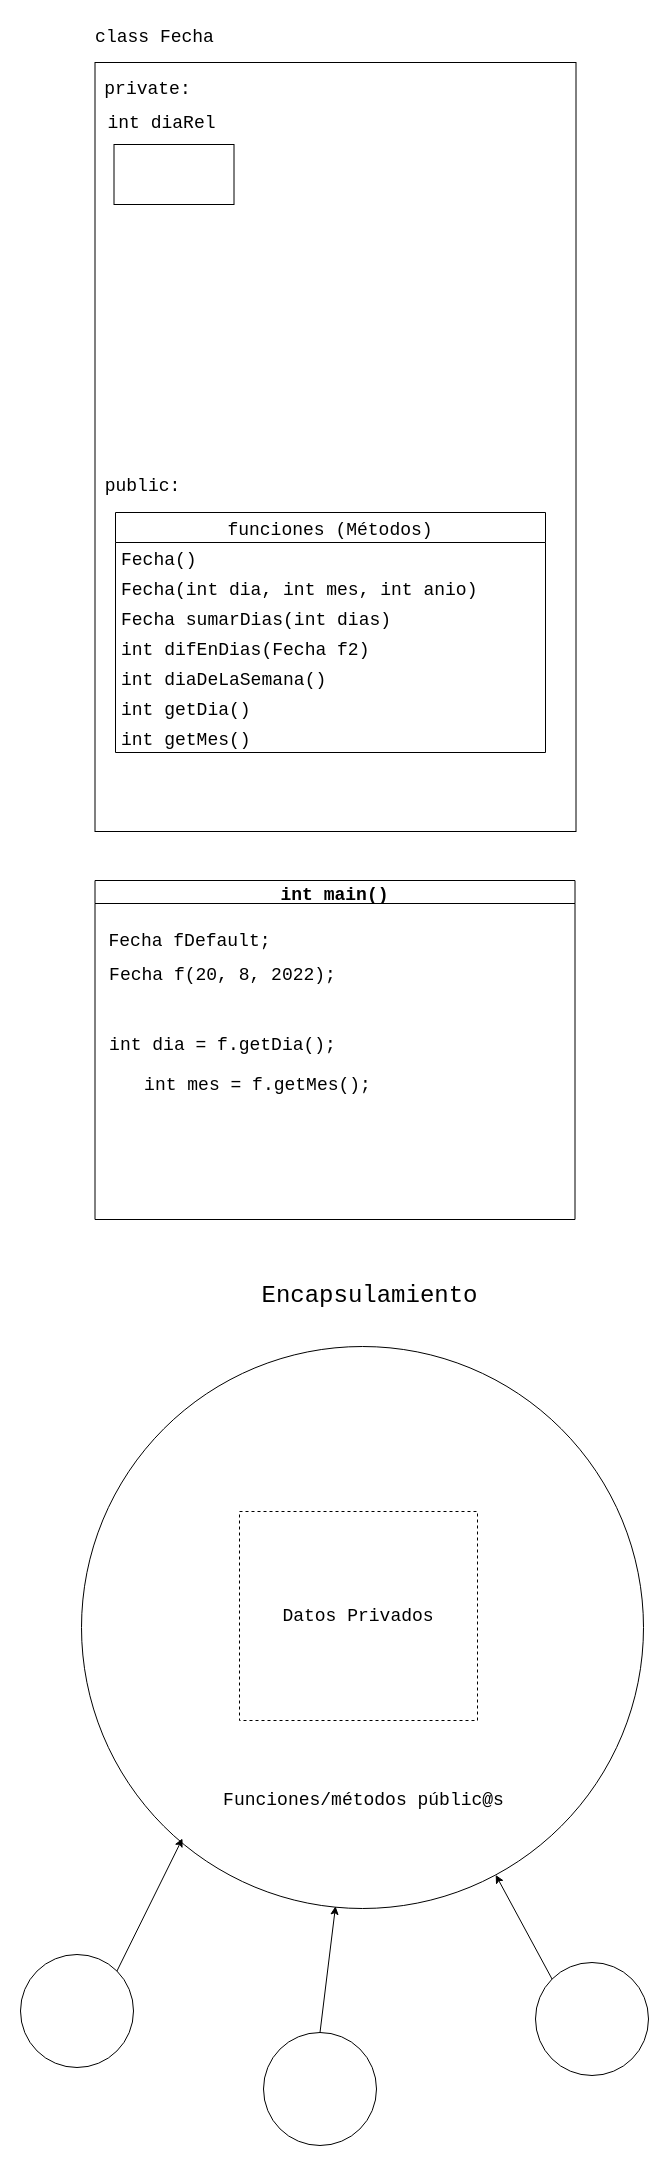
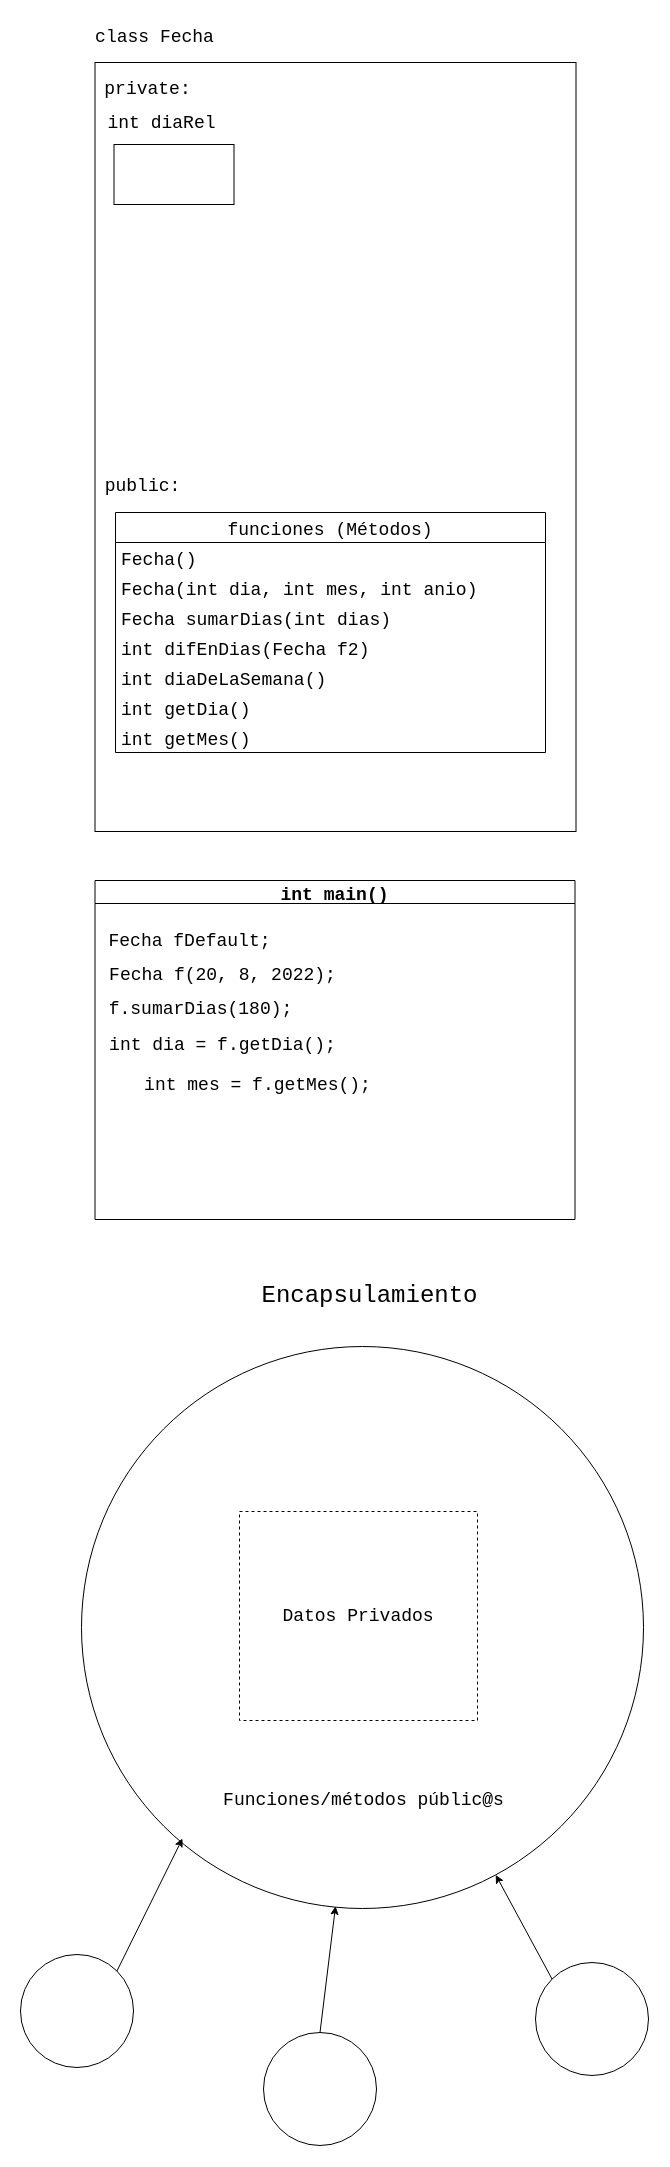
none -> (201, 1010)
